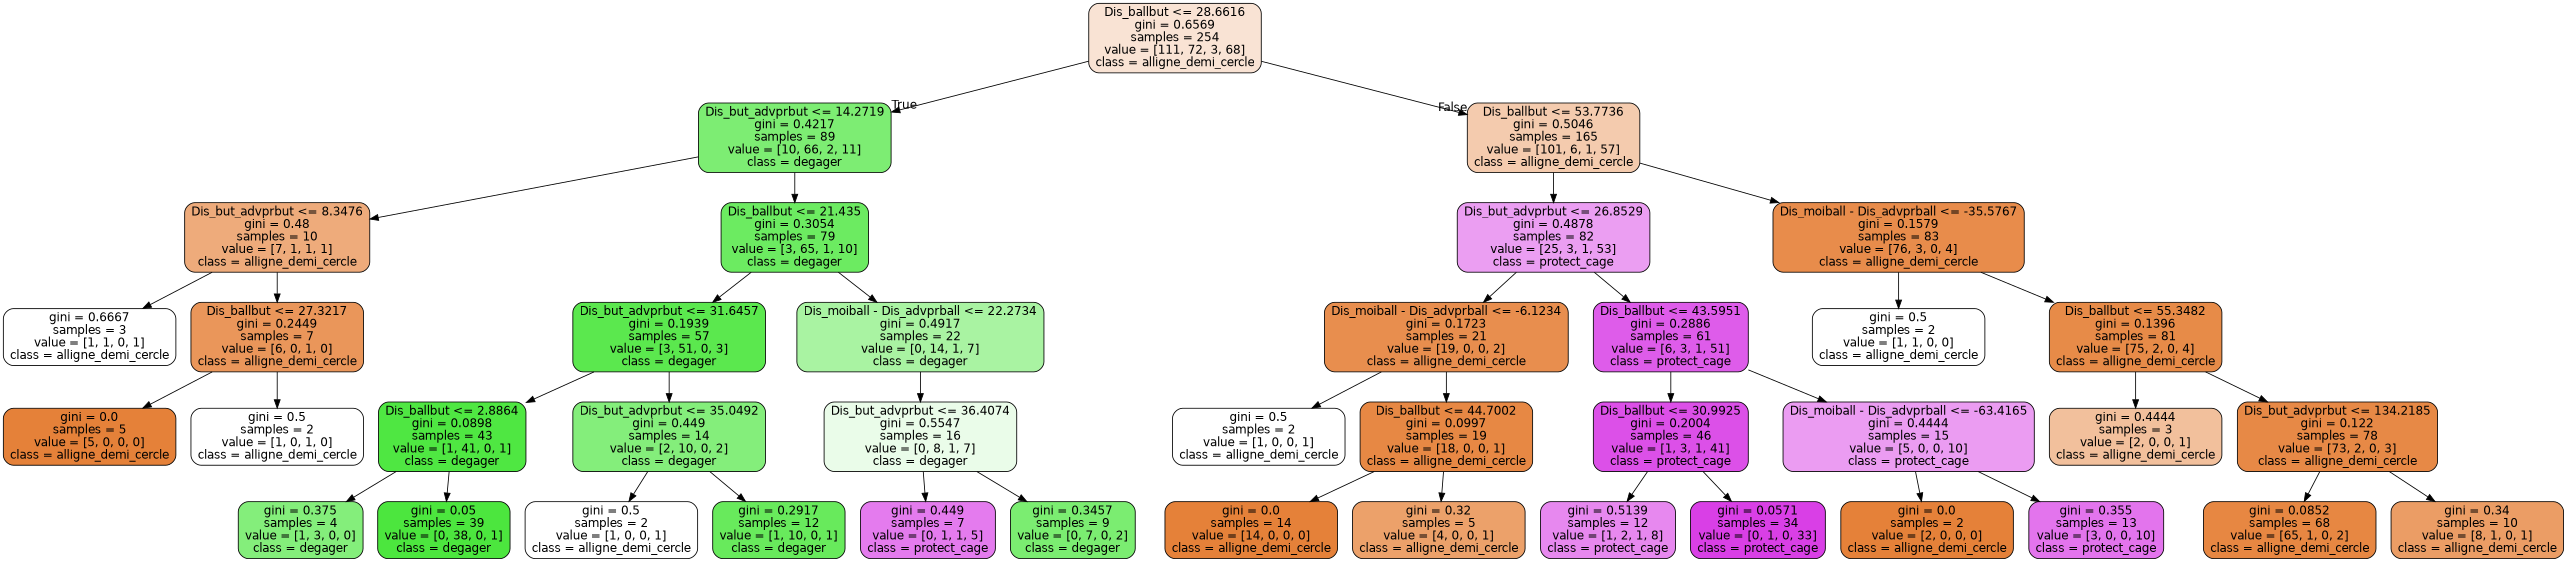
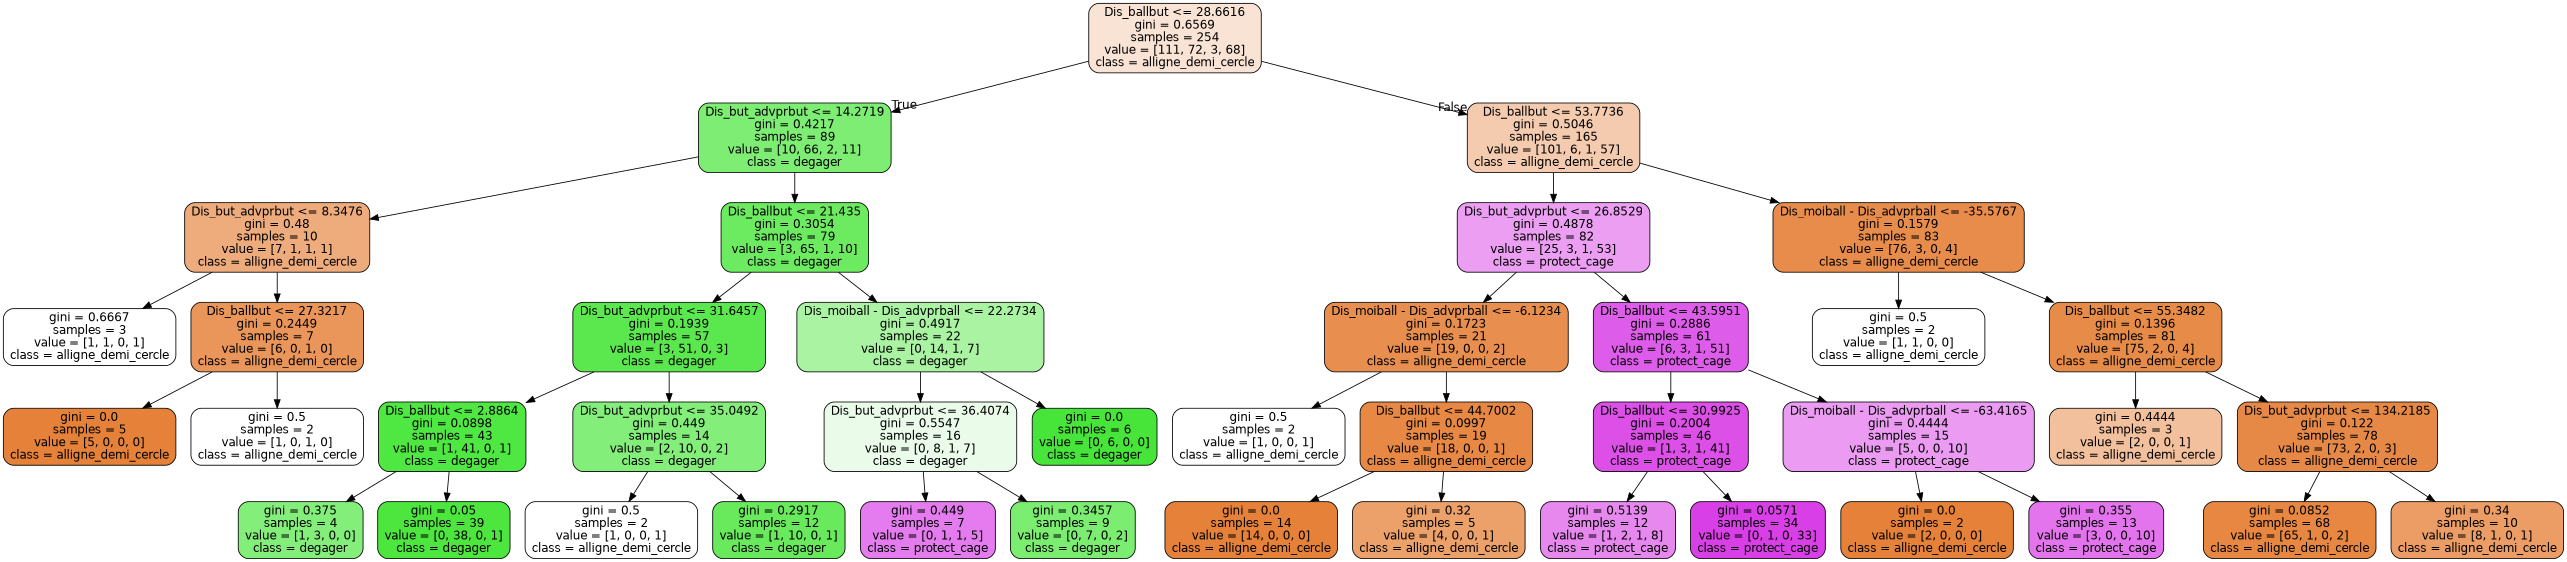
none -> (1095, 437)
